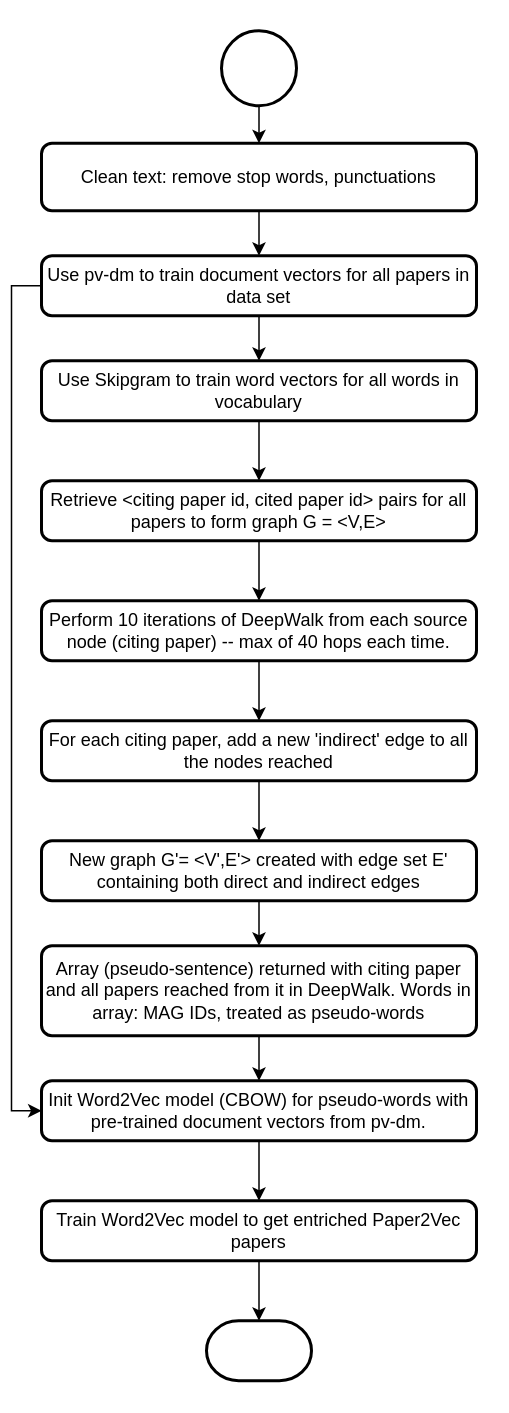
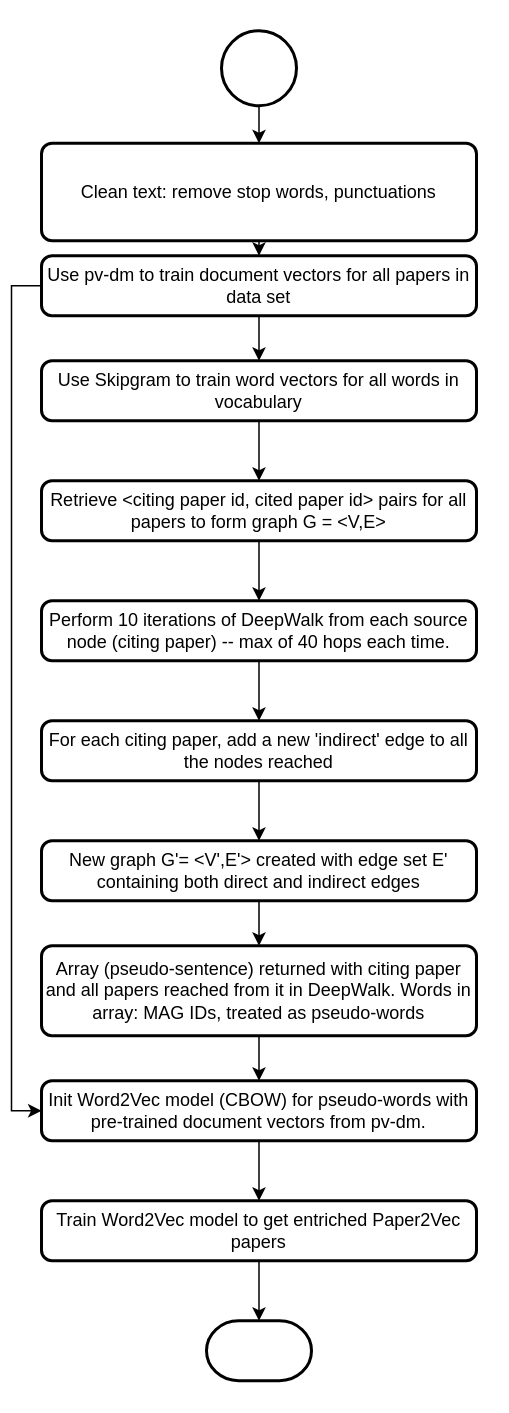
(259, 177) -> (259, 192)
